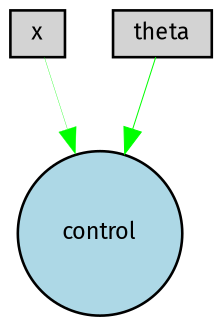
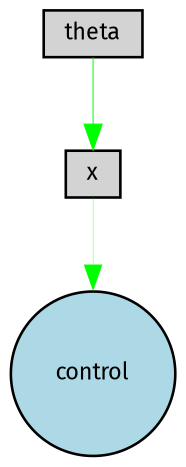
(144, 93) -> (93, 91)
